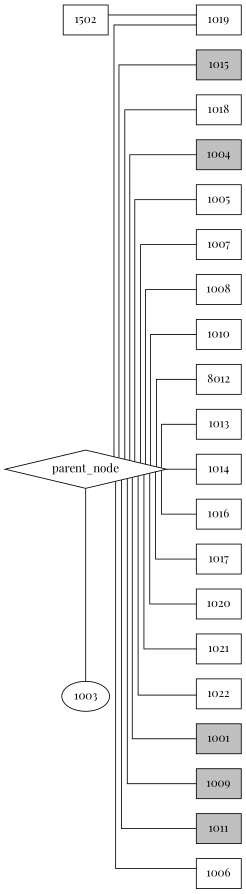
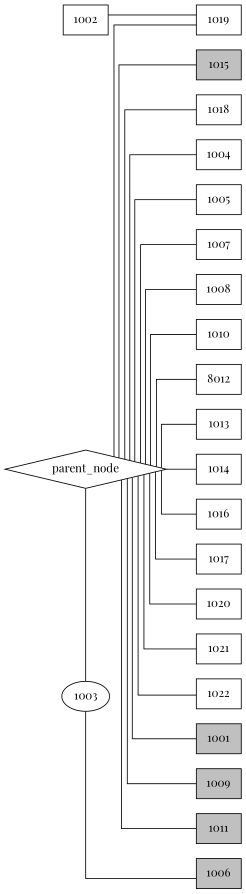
(86, 20) -> (86, 20)
(219, 155) -> (219, 155)
(116, 715) -> (86, 850)
(219, 874) -> (219, 874)
